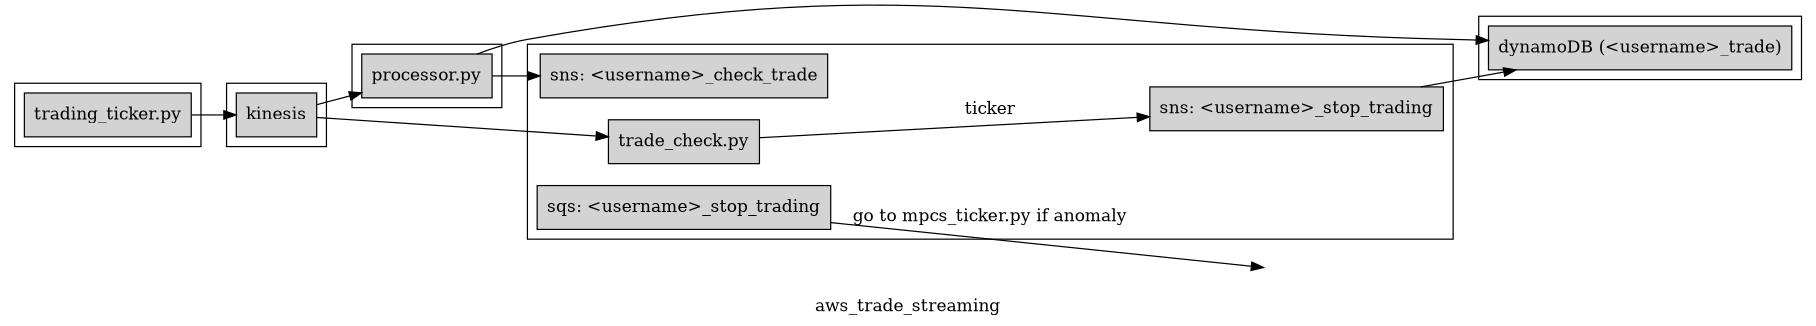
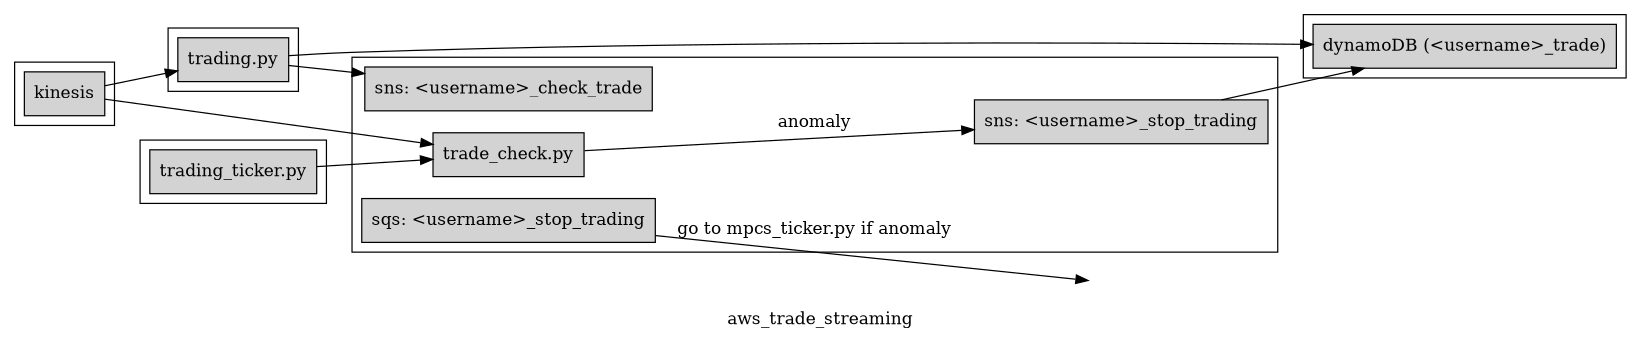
(427, 76) -> (233, 60)
(990, 109) -> (815, 122)
(208, 115) -> (368, 163)
